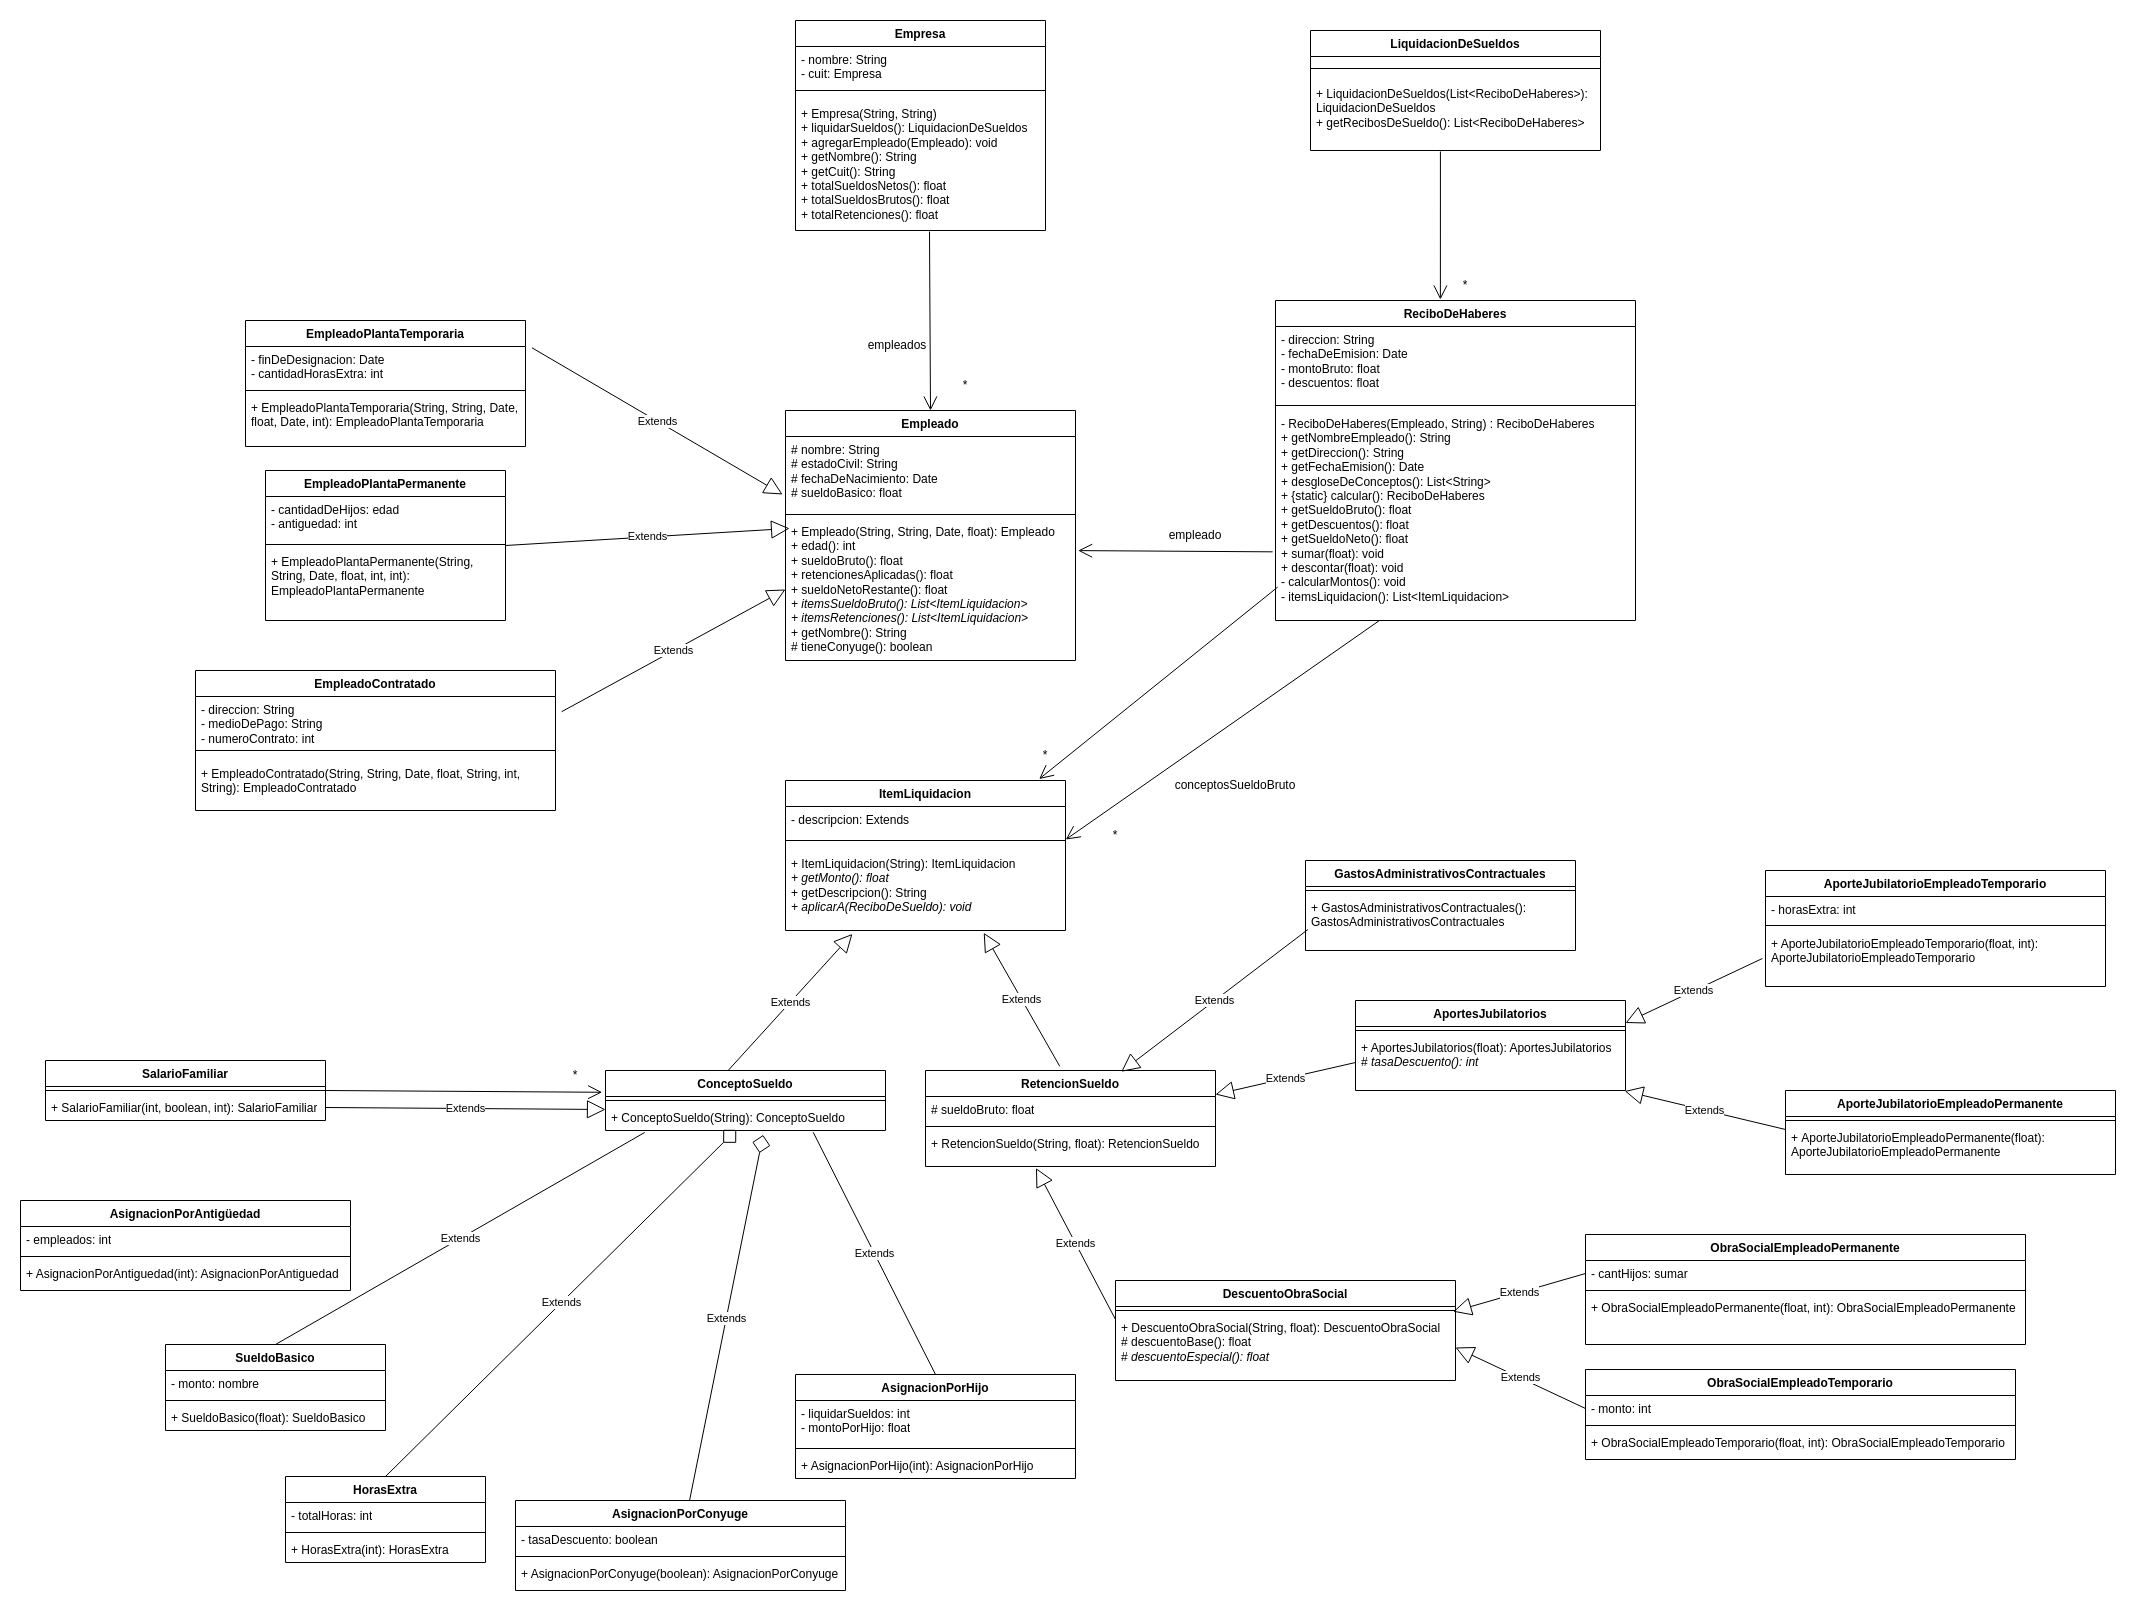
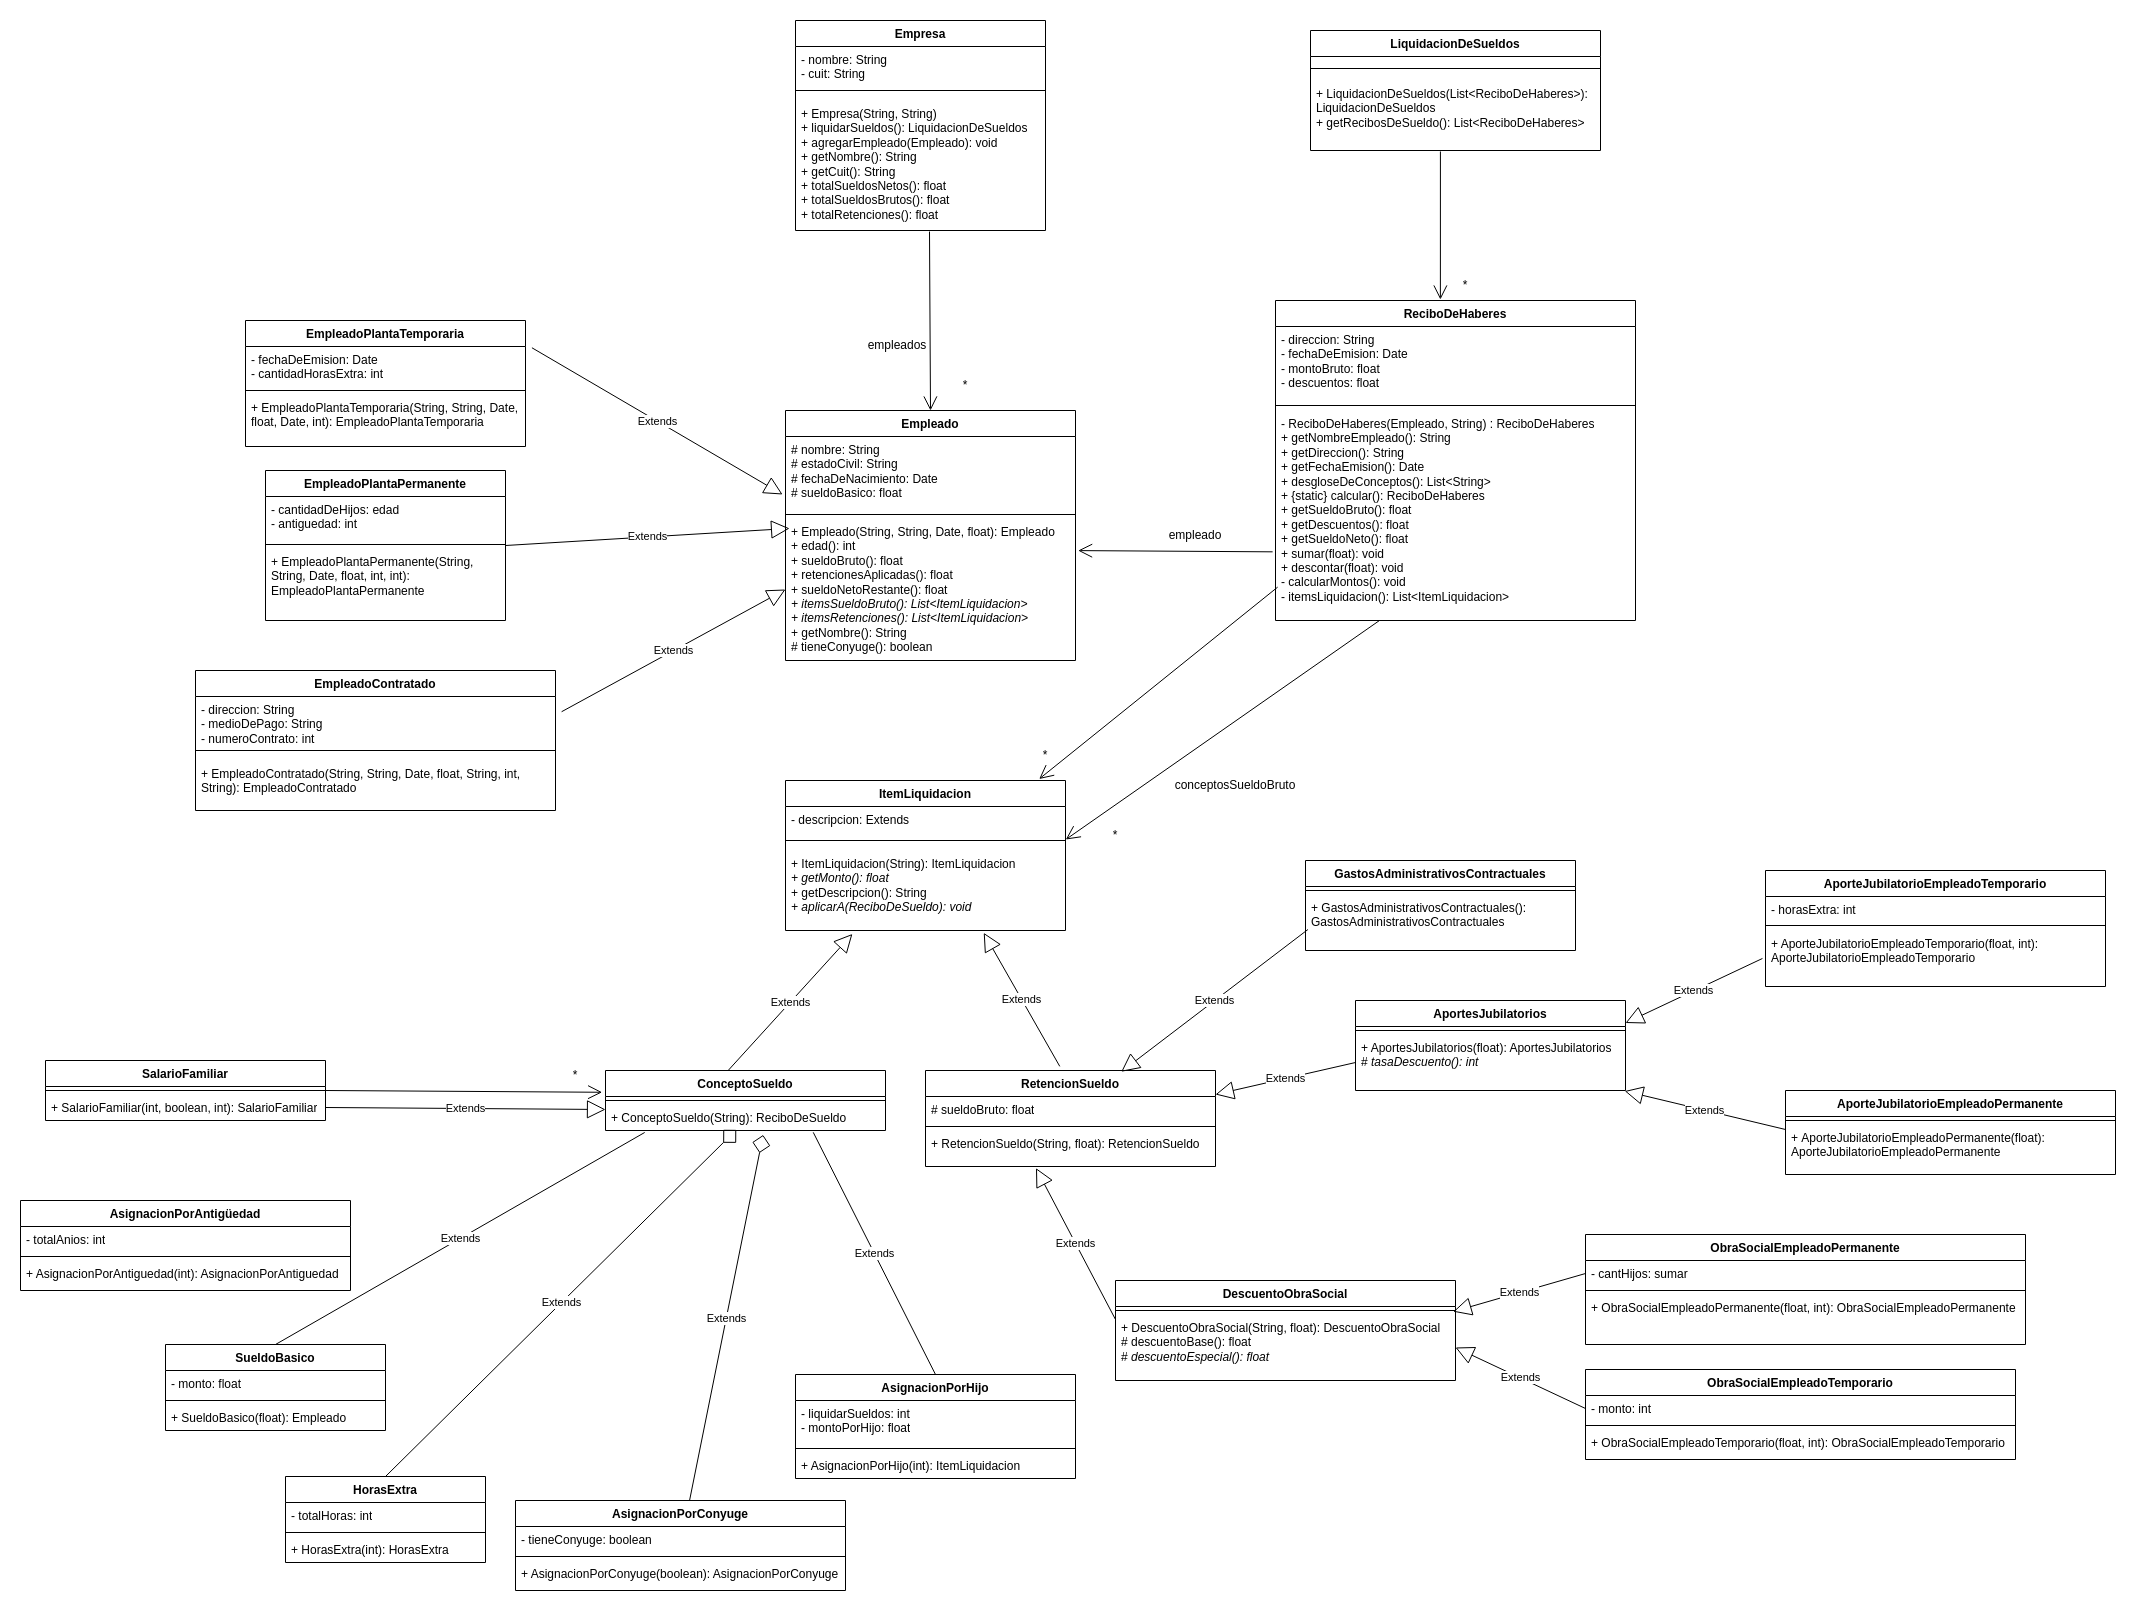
(849, 68) -> (849, 68)
(328, 368) -> (328, 368)
(737, 1119) -> (735, 1119)
(72, 1241) -> (74, 1241)
(217, 1385) -> (212, 1385)
(277, 1426) -> (265, 1419)
(930, 1467) -> (924, 1467)
(596, 1541) -> (591, 1541)
